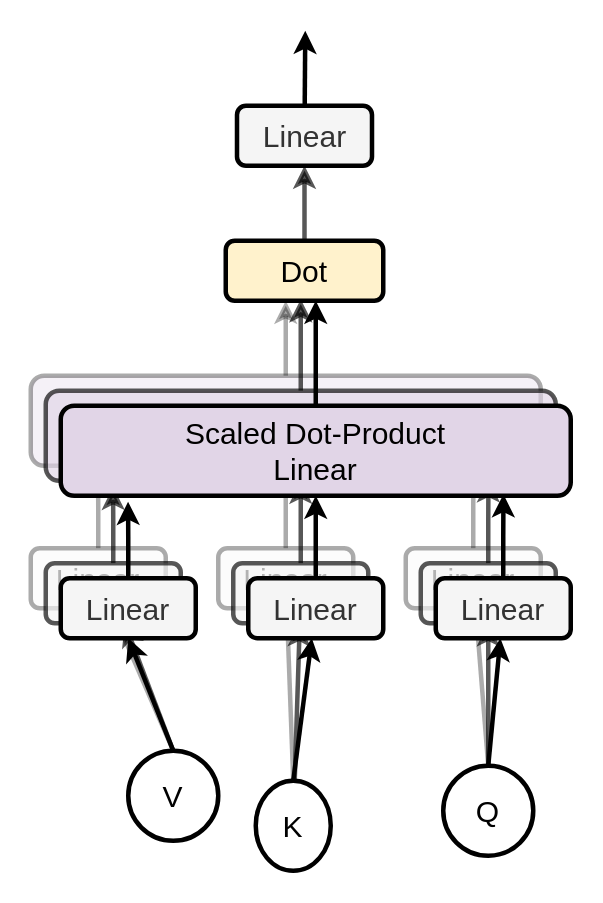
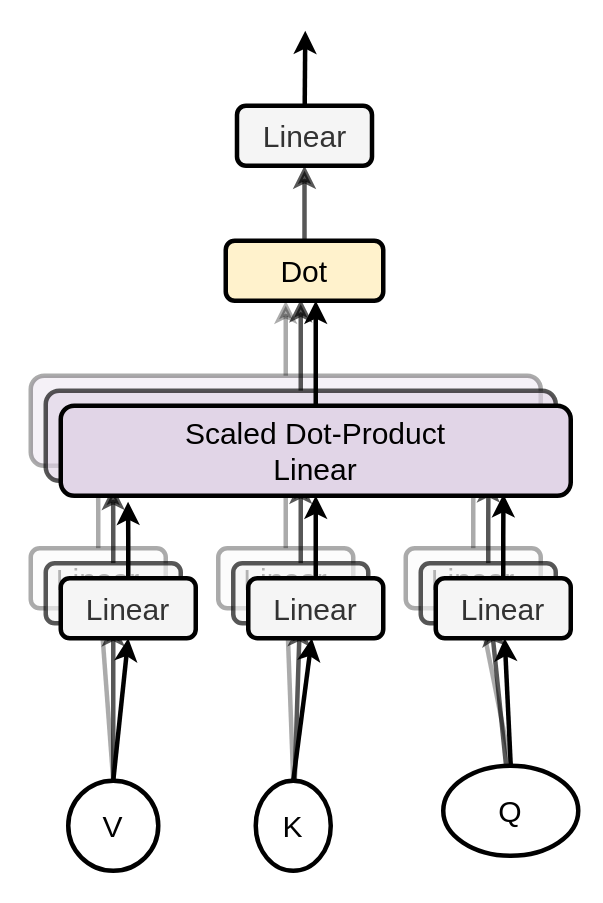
(173, 796) -> (113, 826)
(488, 811) -> (511, 811)
